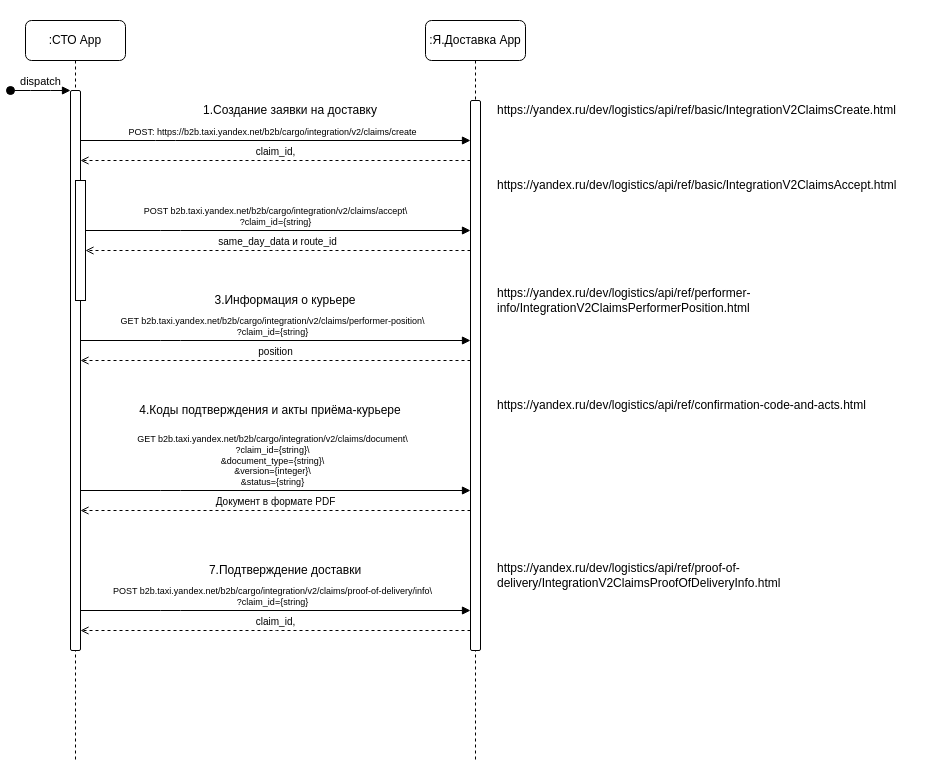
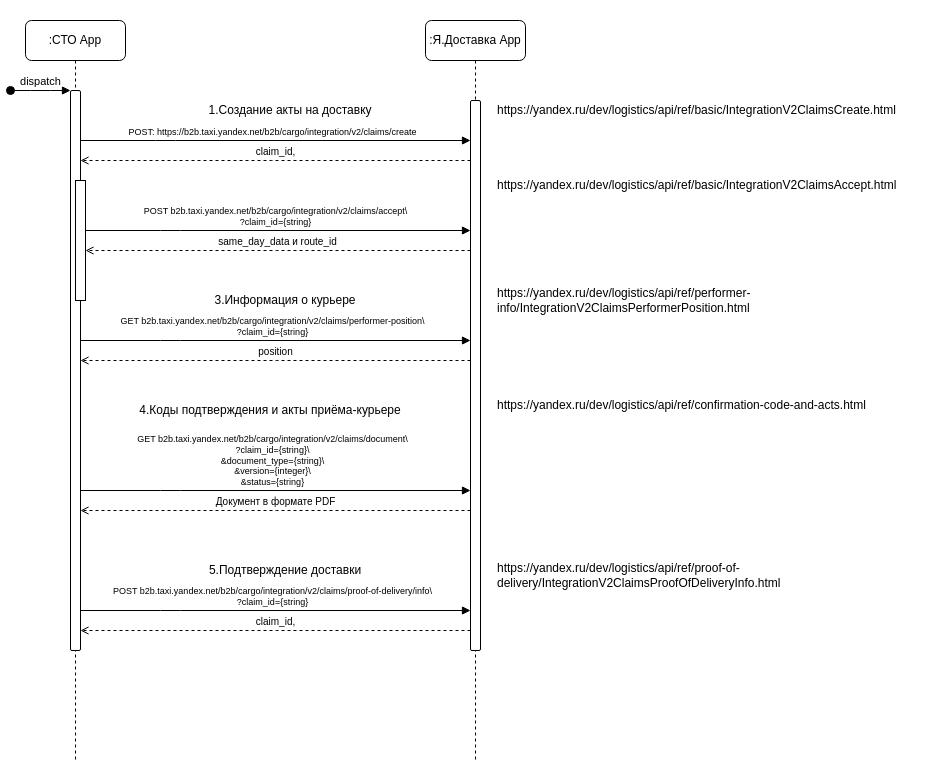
(291, 111) -> (291, 111)
(286, 571) -> (286, 571)
